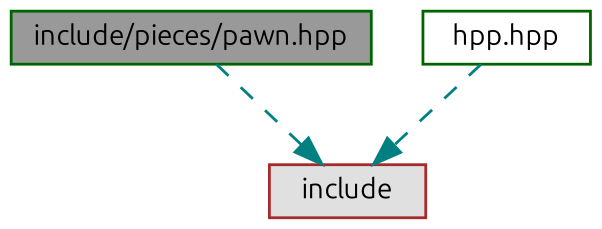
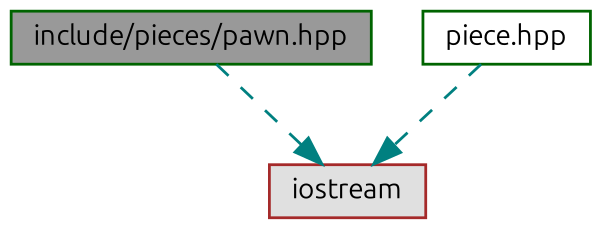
(507, 38) -> (507, 38)
(348, 191) -> (348, 191)
